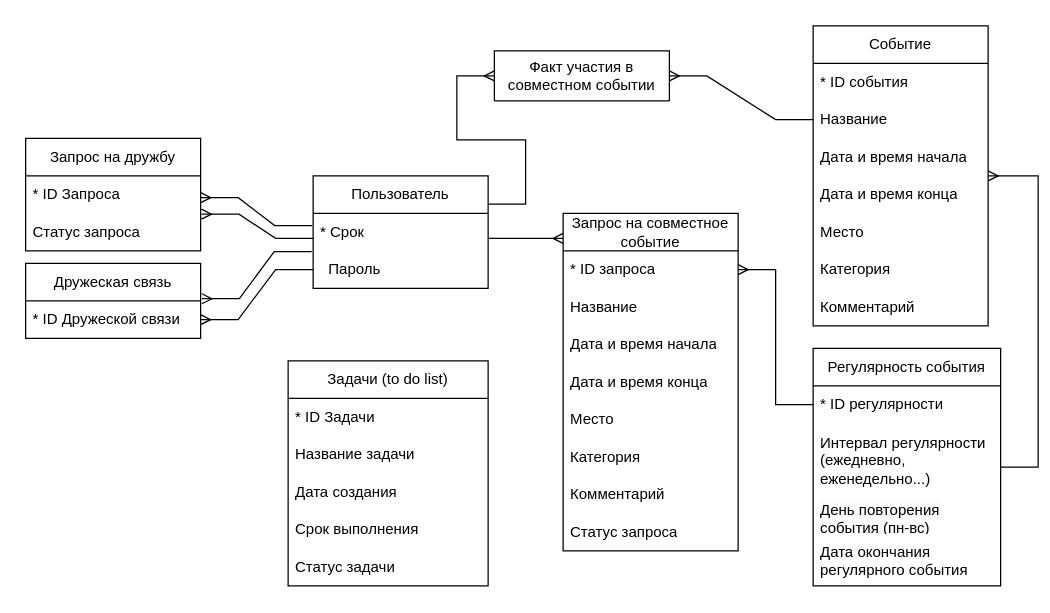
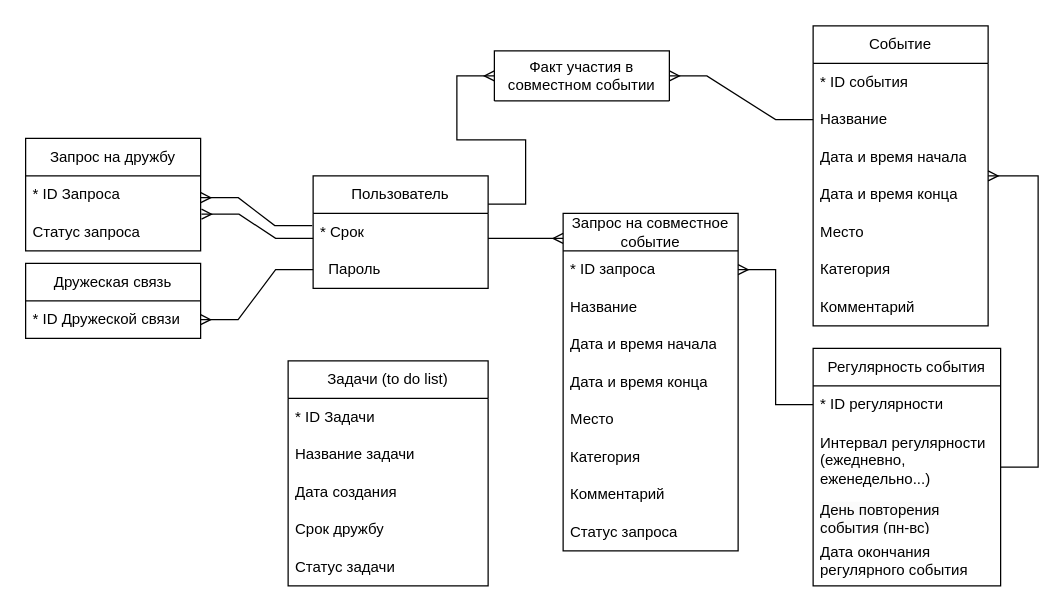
(257, 275) -> none
(357, 529) -> (340, 529)
